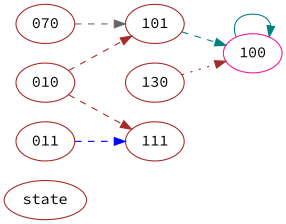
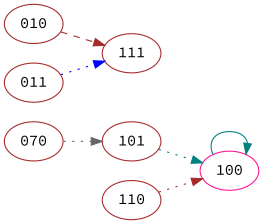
(95, 24) -> (77, 141)
(199, 37) -> (175, 154)
(95, 56) -> none
(155, 83) -> (132, 200)
(95, 141) -> (78, 70)
(45, 200) -> none
